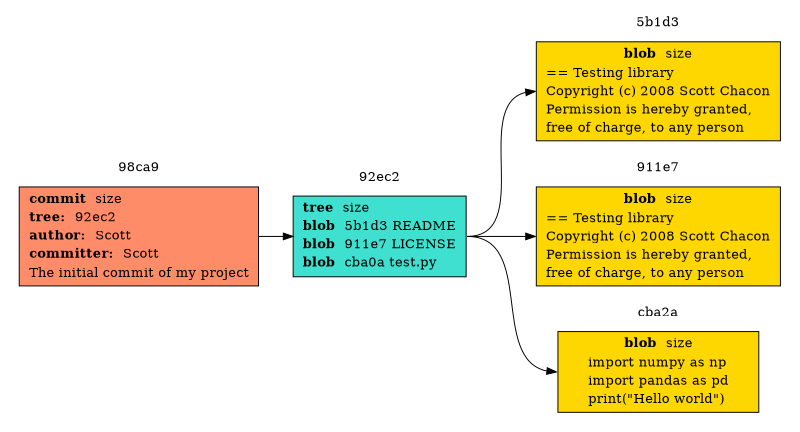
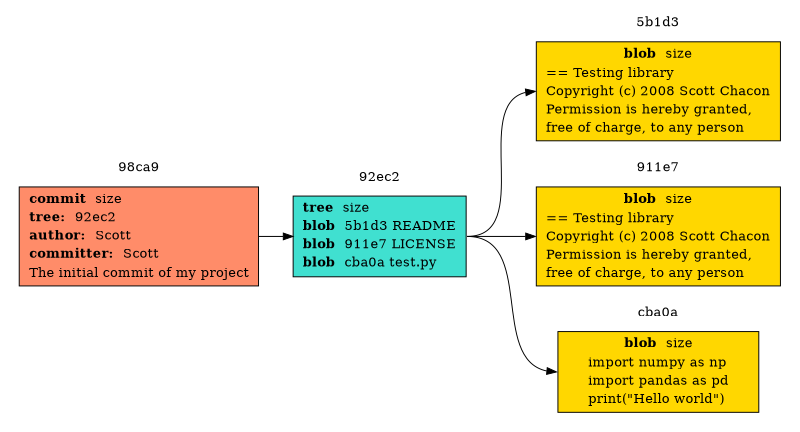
(658, 313) -> (658, 313)
